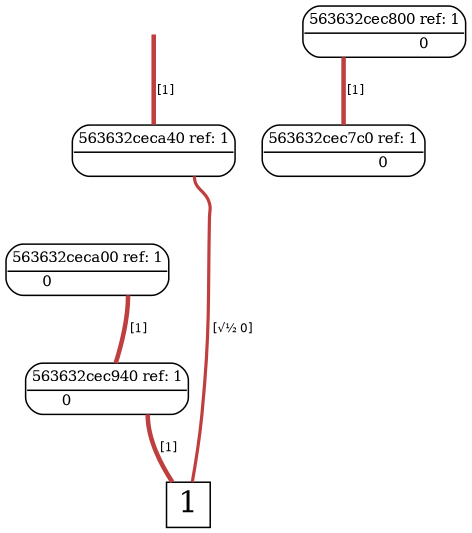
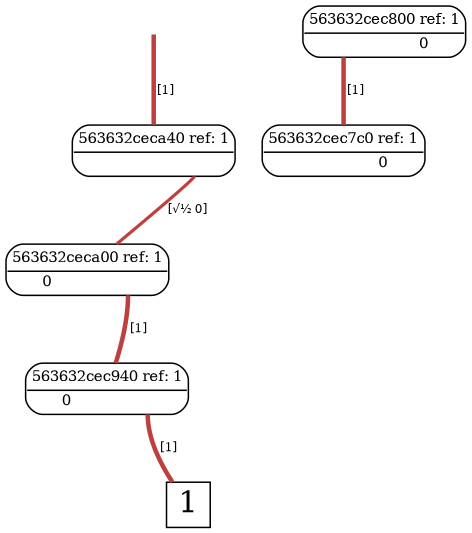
(208, 327) -> (156, 211)
